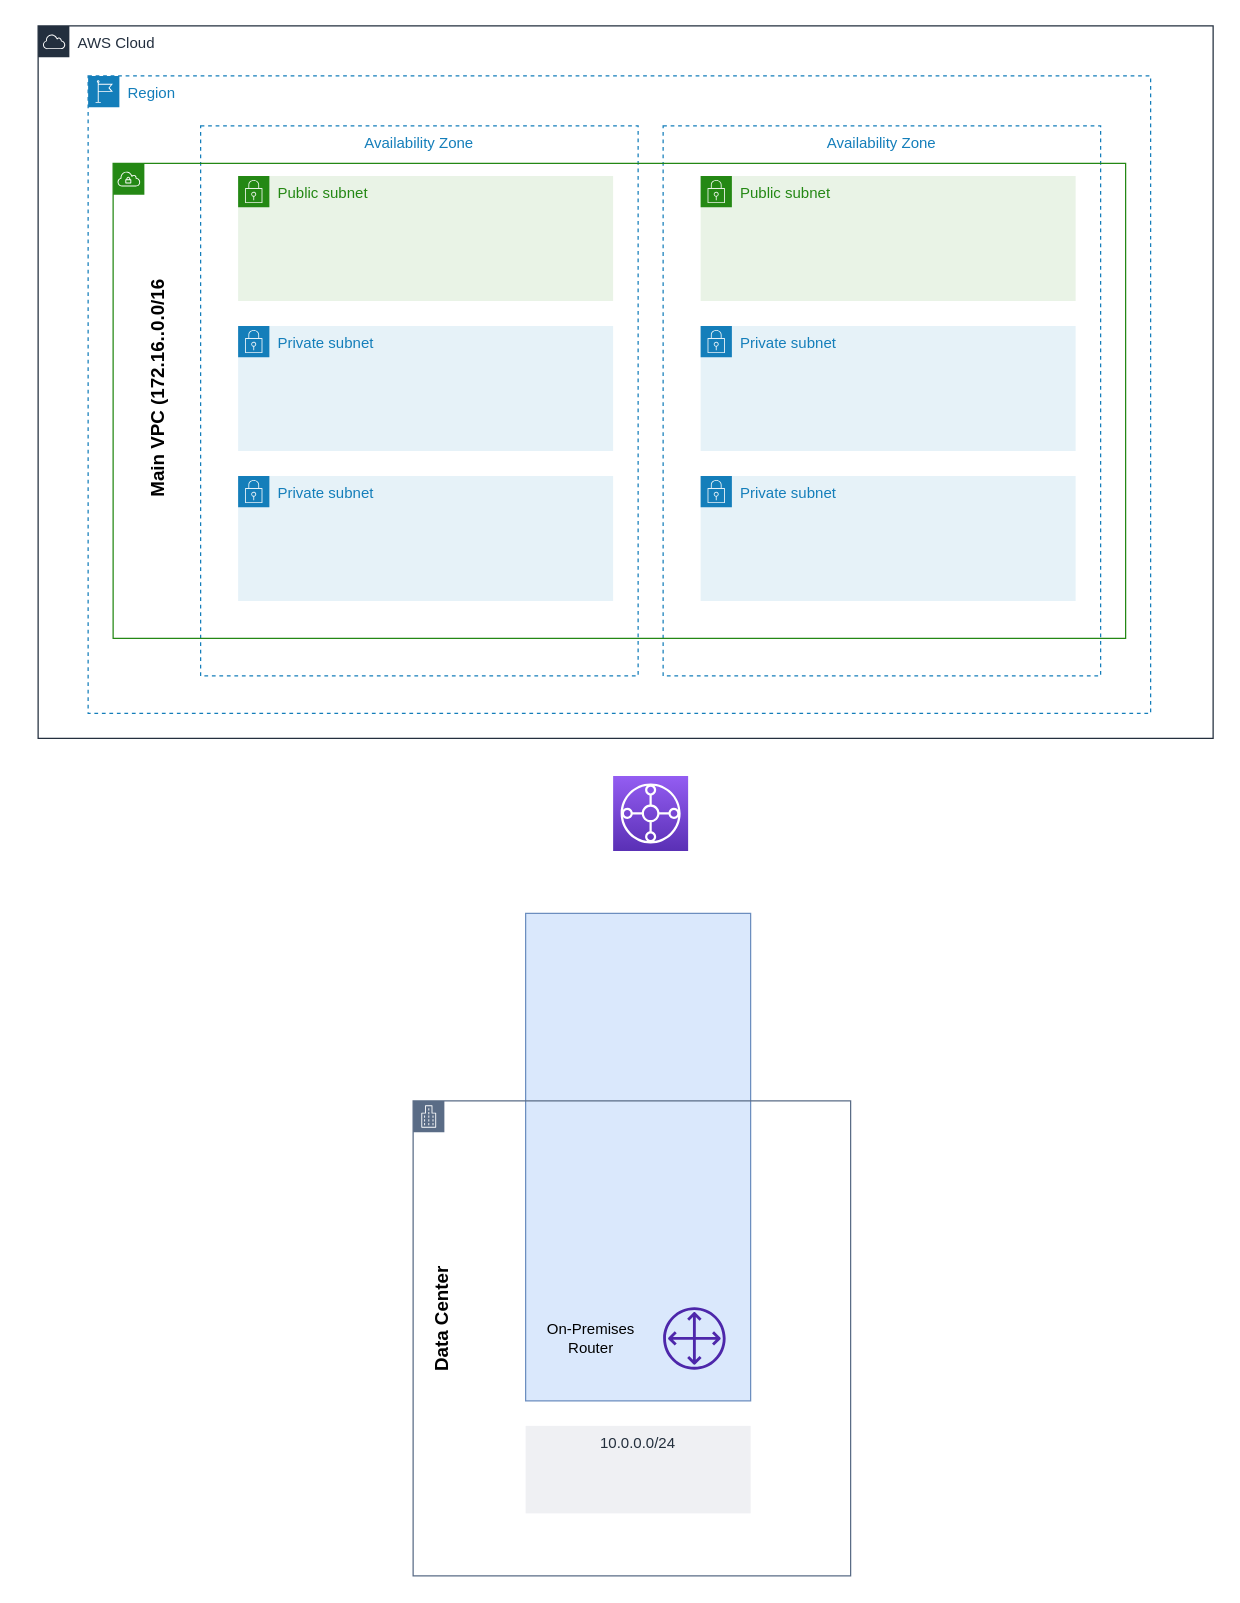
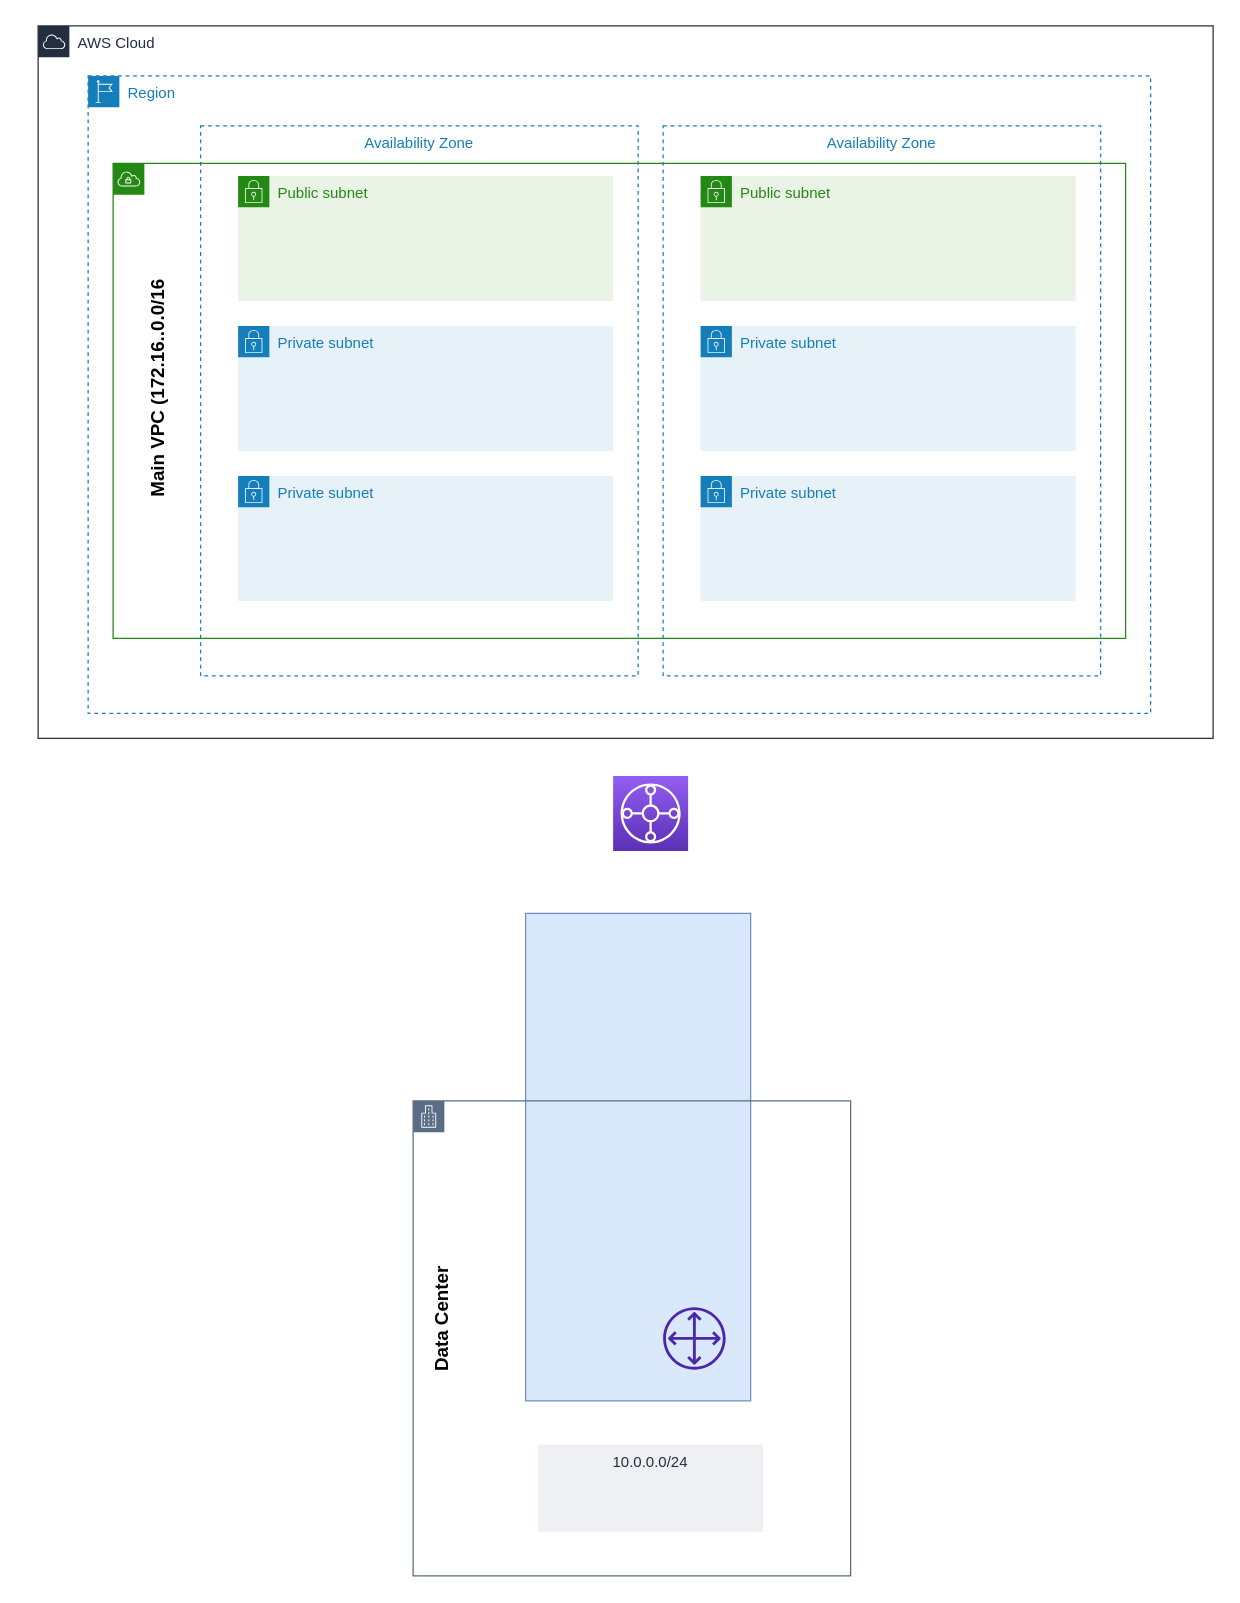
(591, 1338) -> none
(638, 1469) -> (651, 1488)
